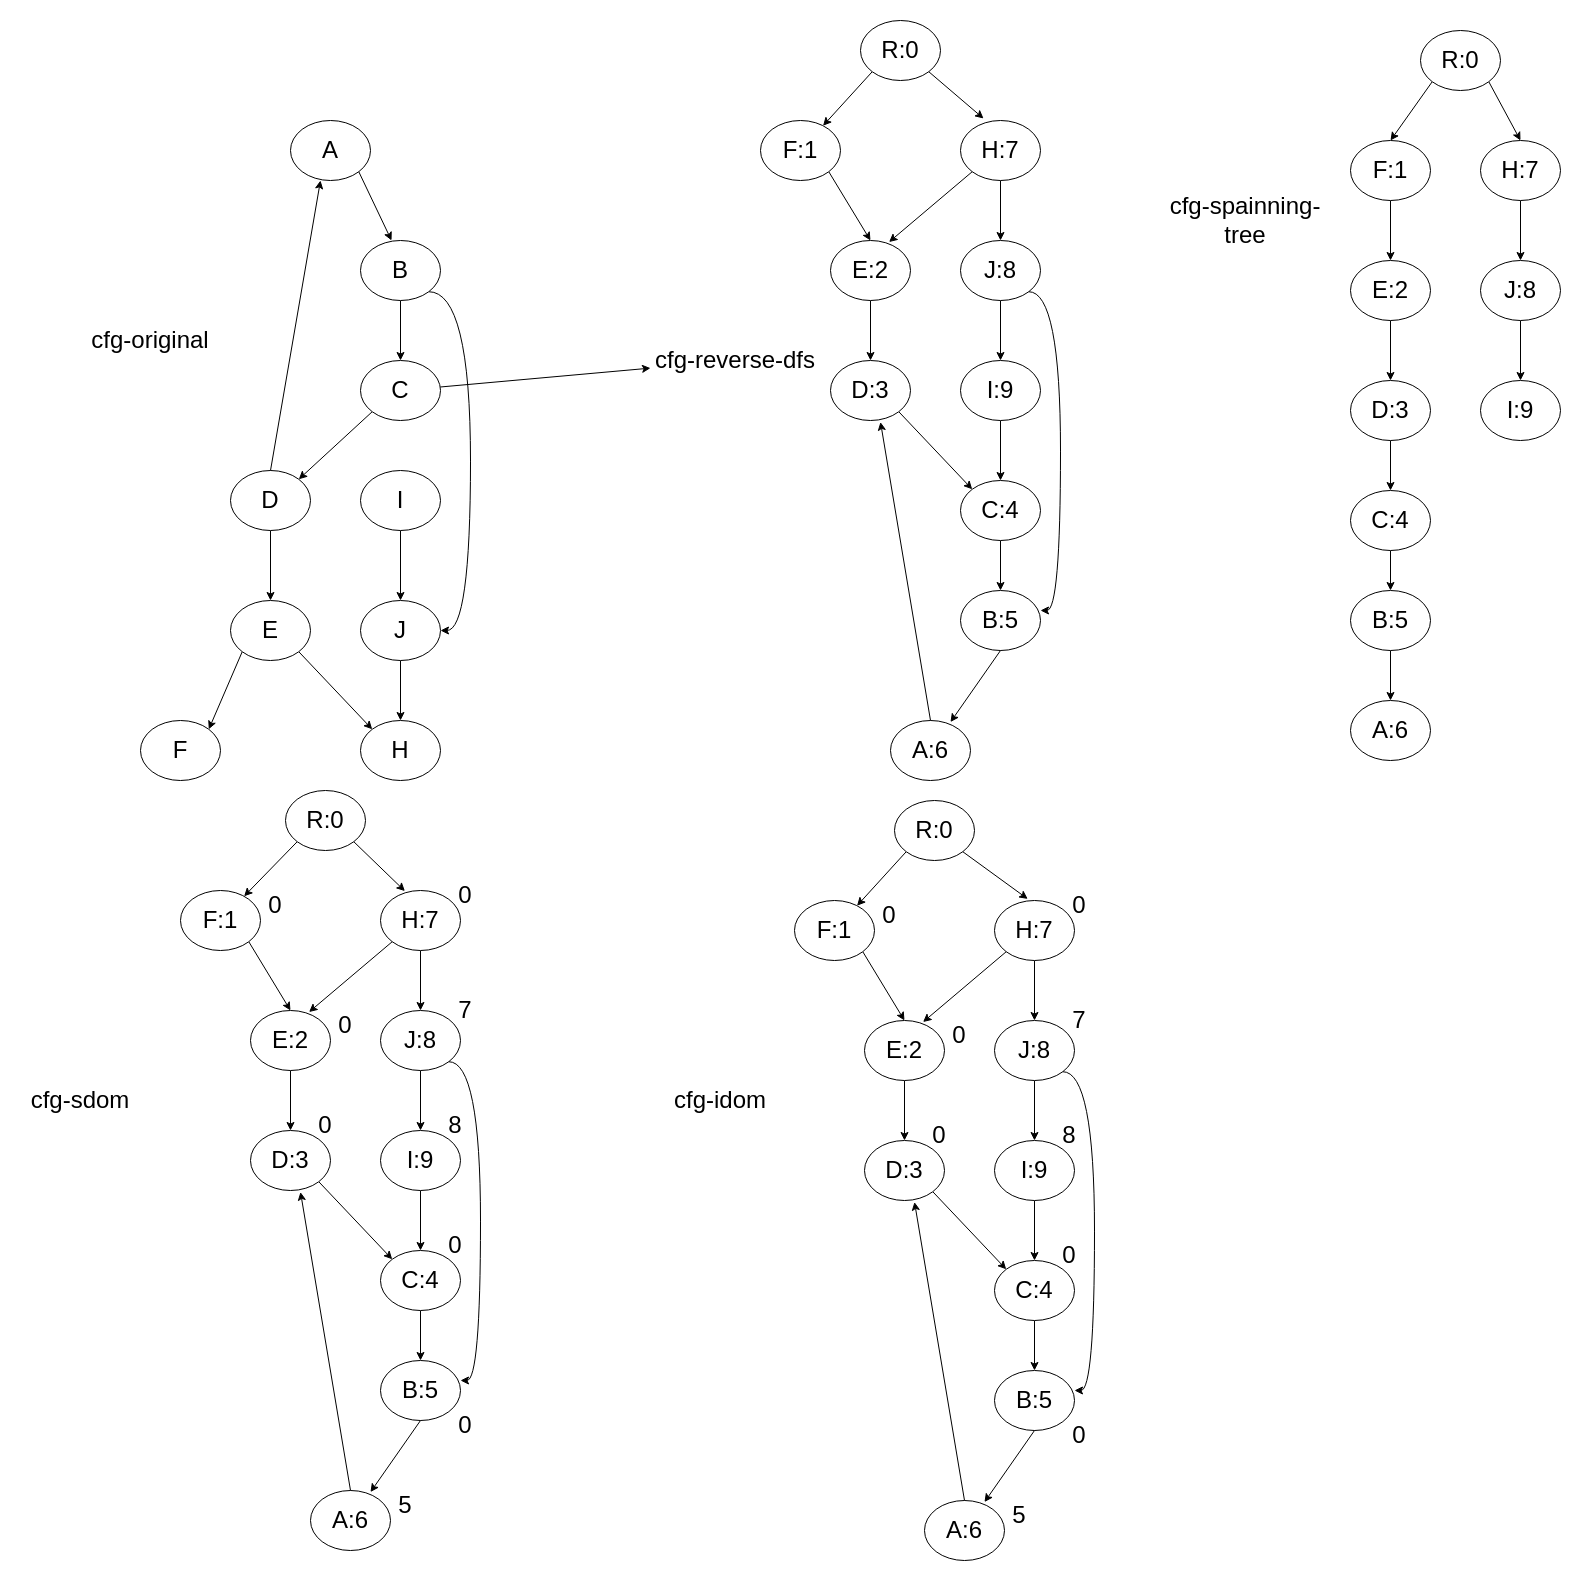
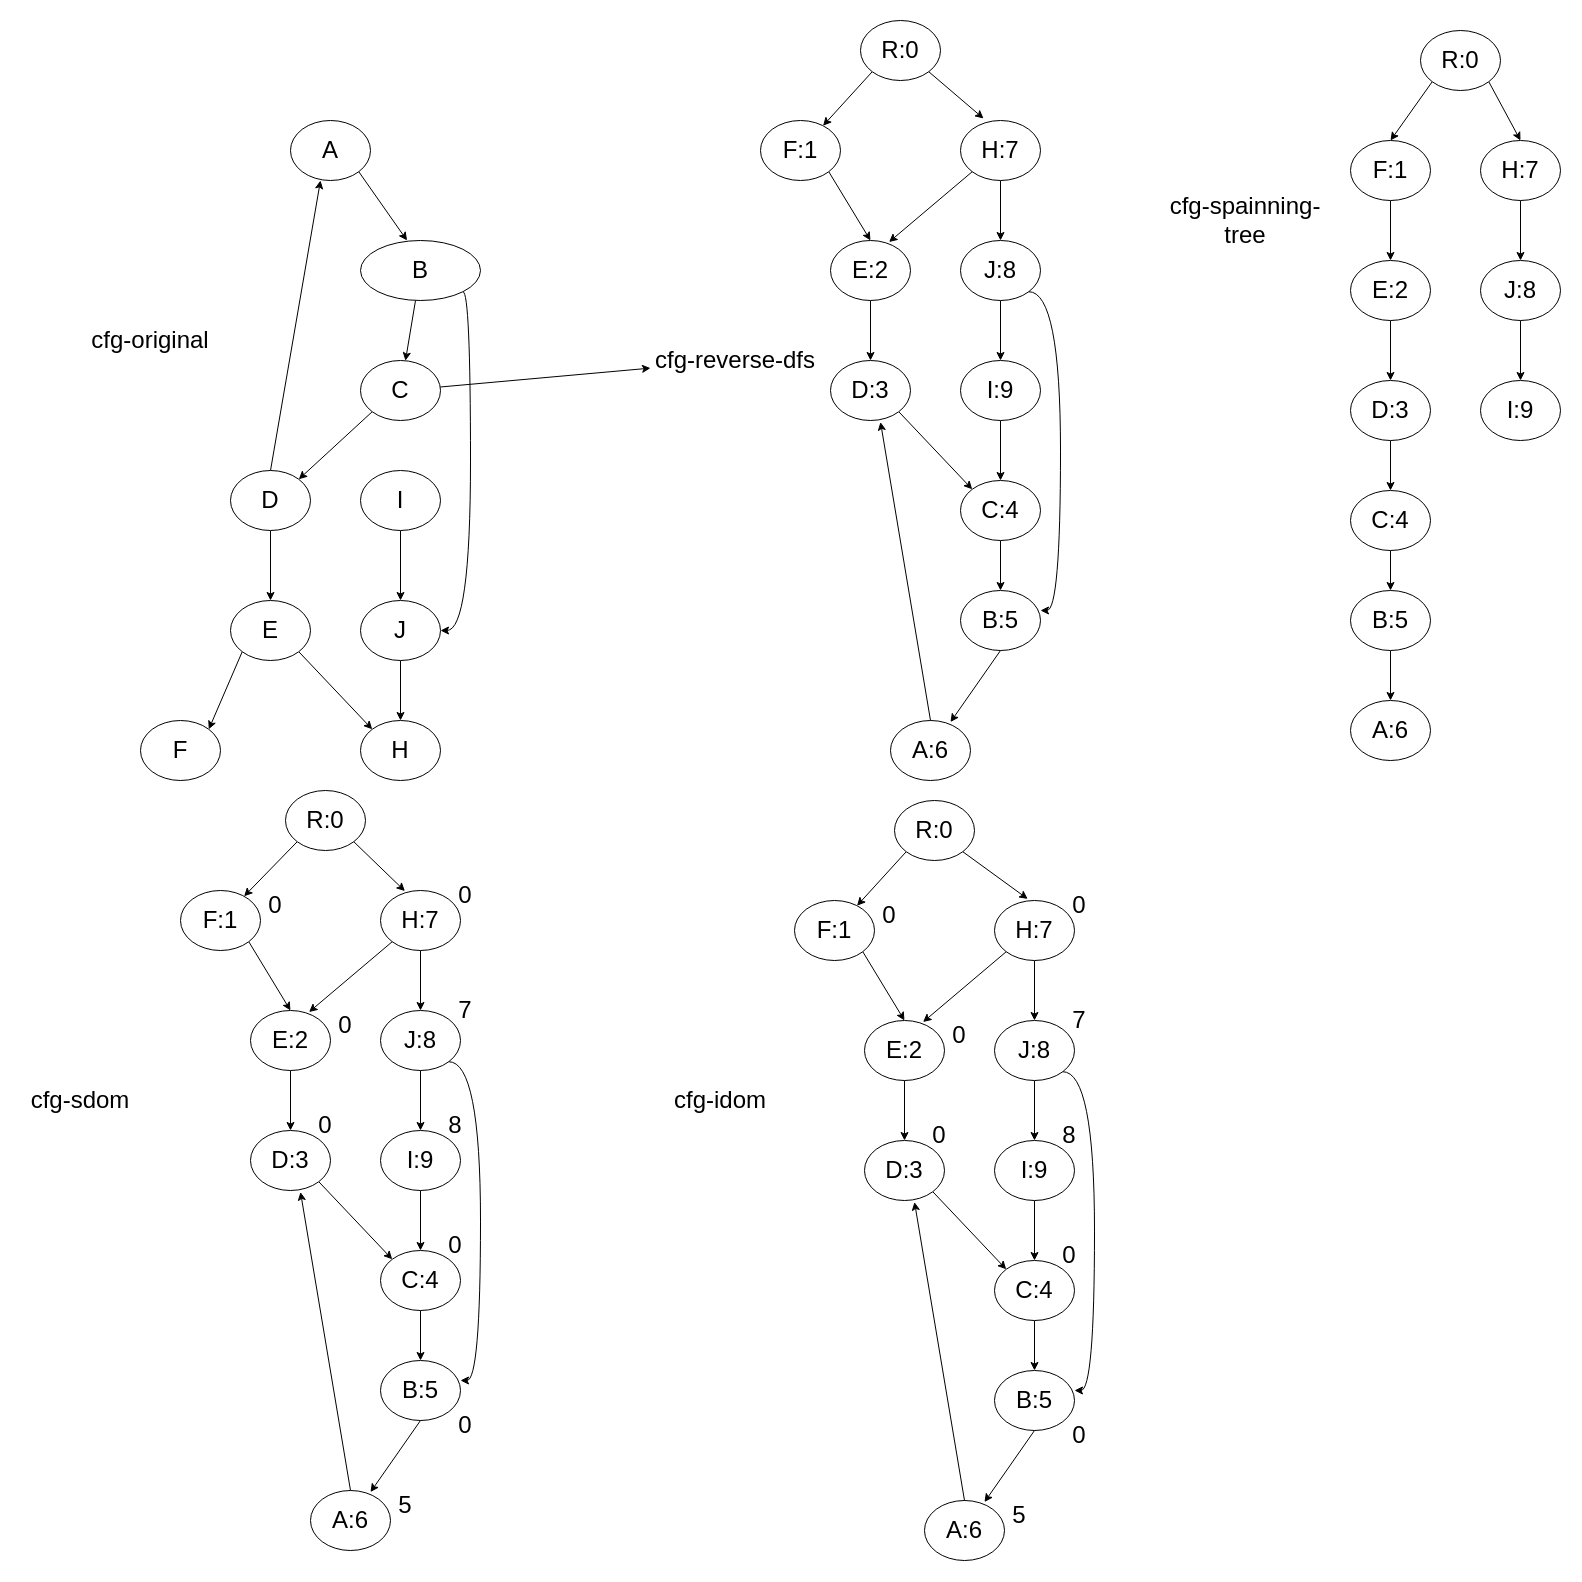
(401, 271) -> (421, 271)
